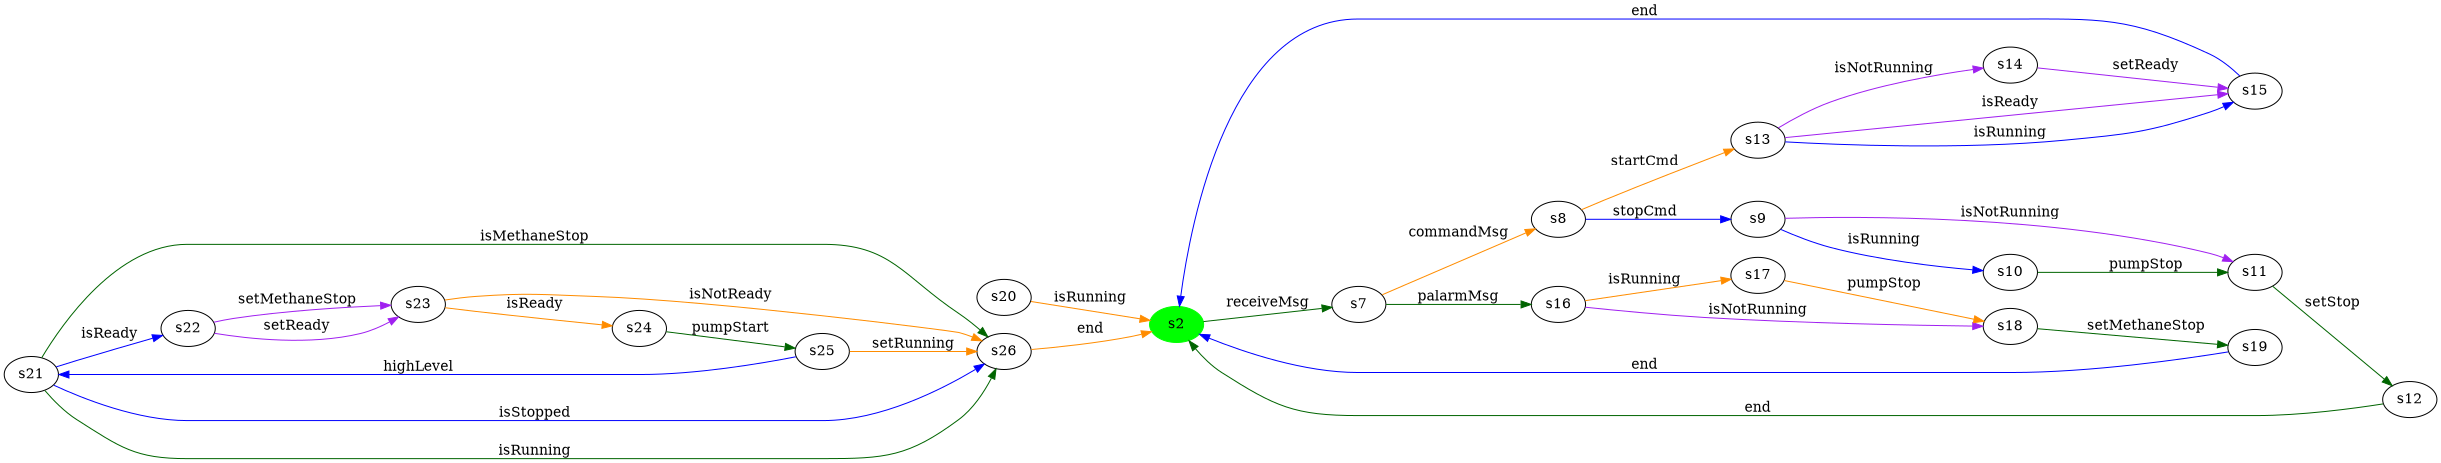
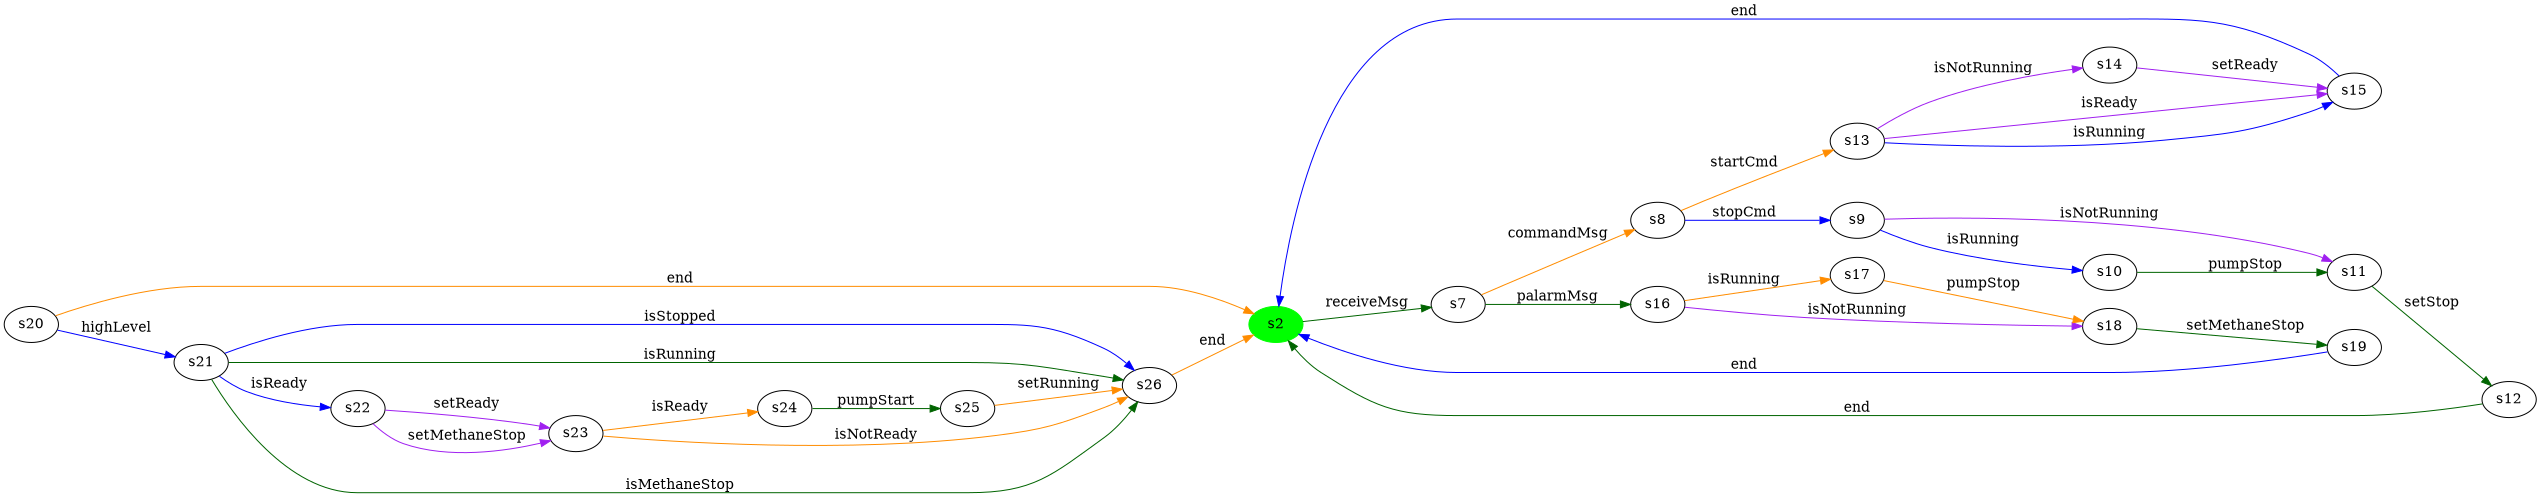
(1091, 298) -> (680, 279)
(433, 375) -> (111, 342)
